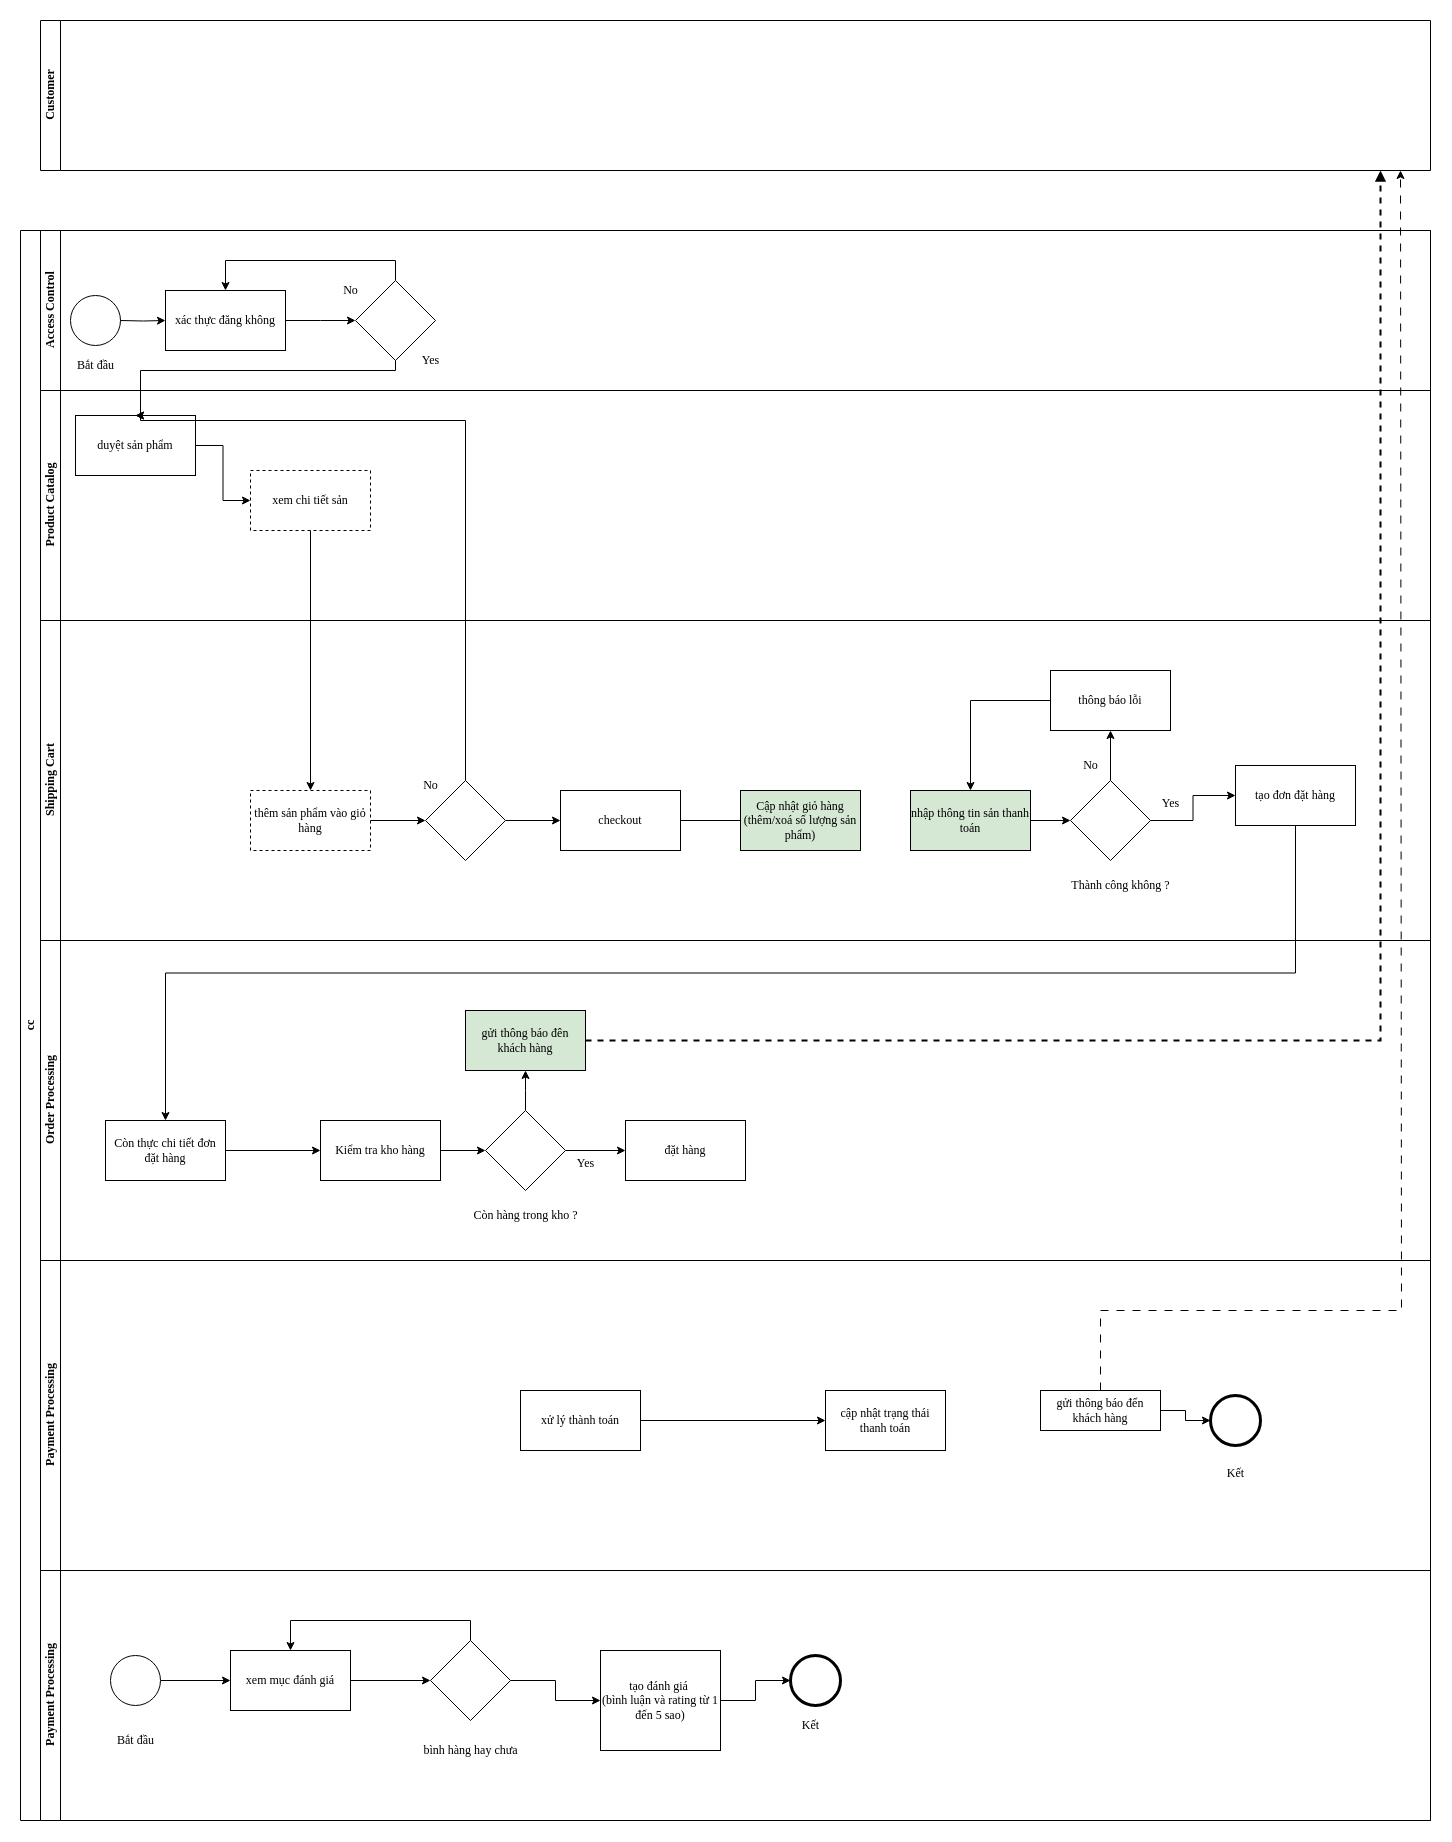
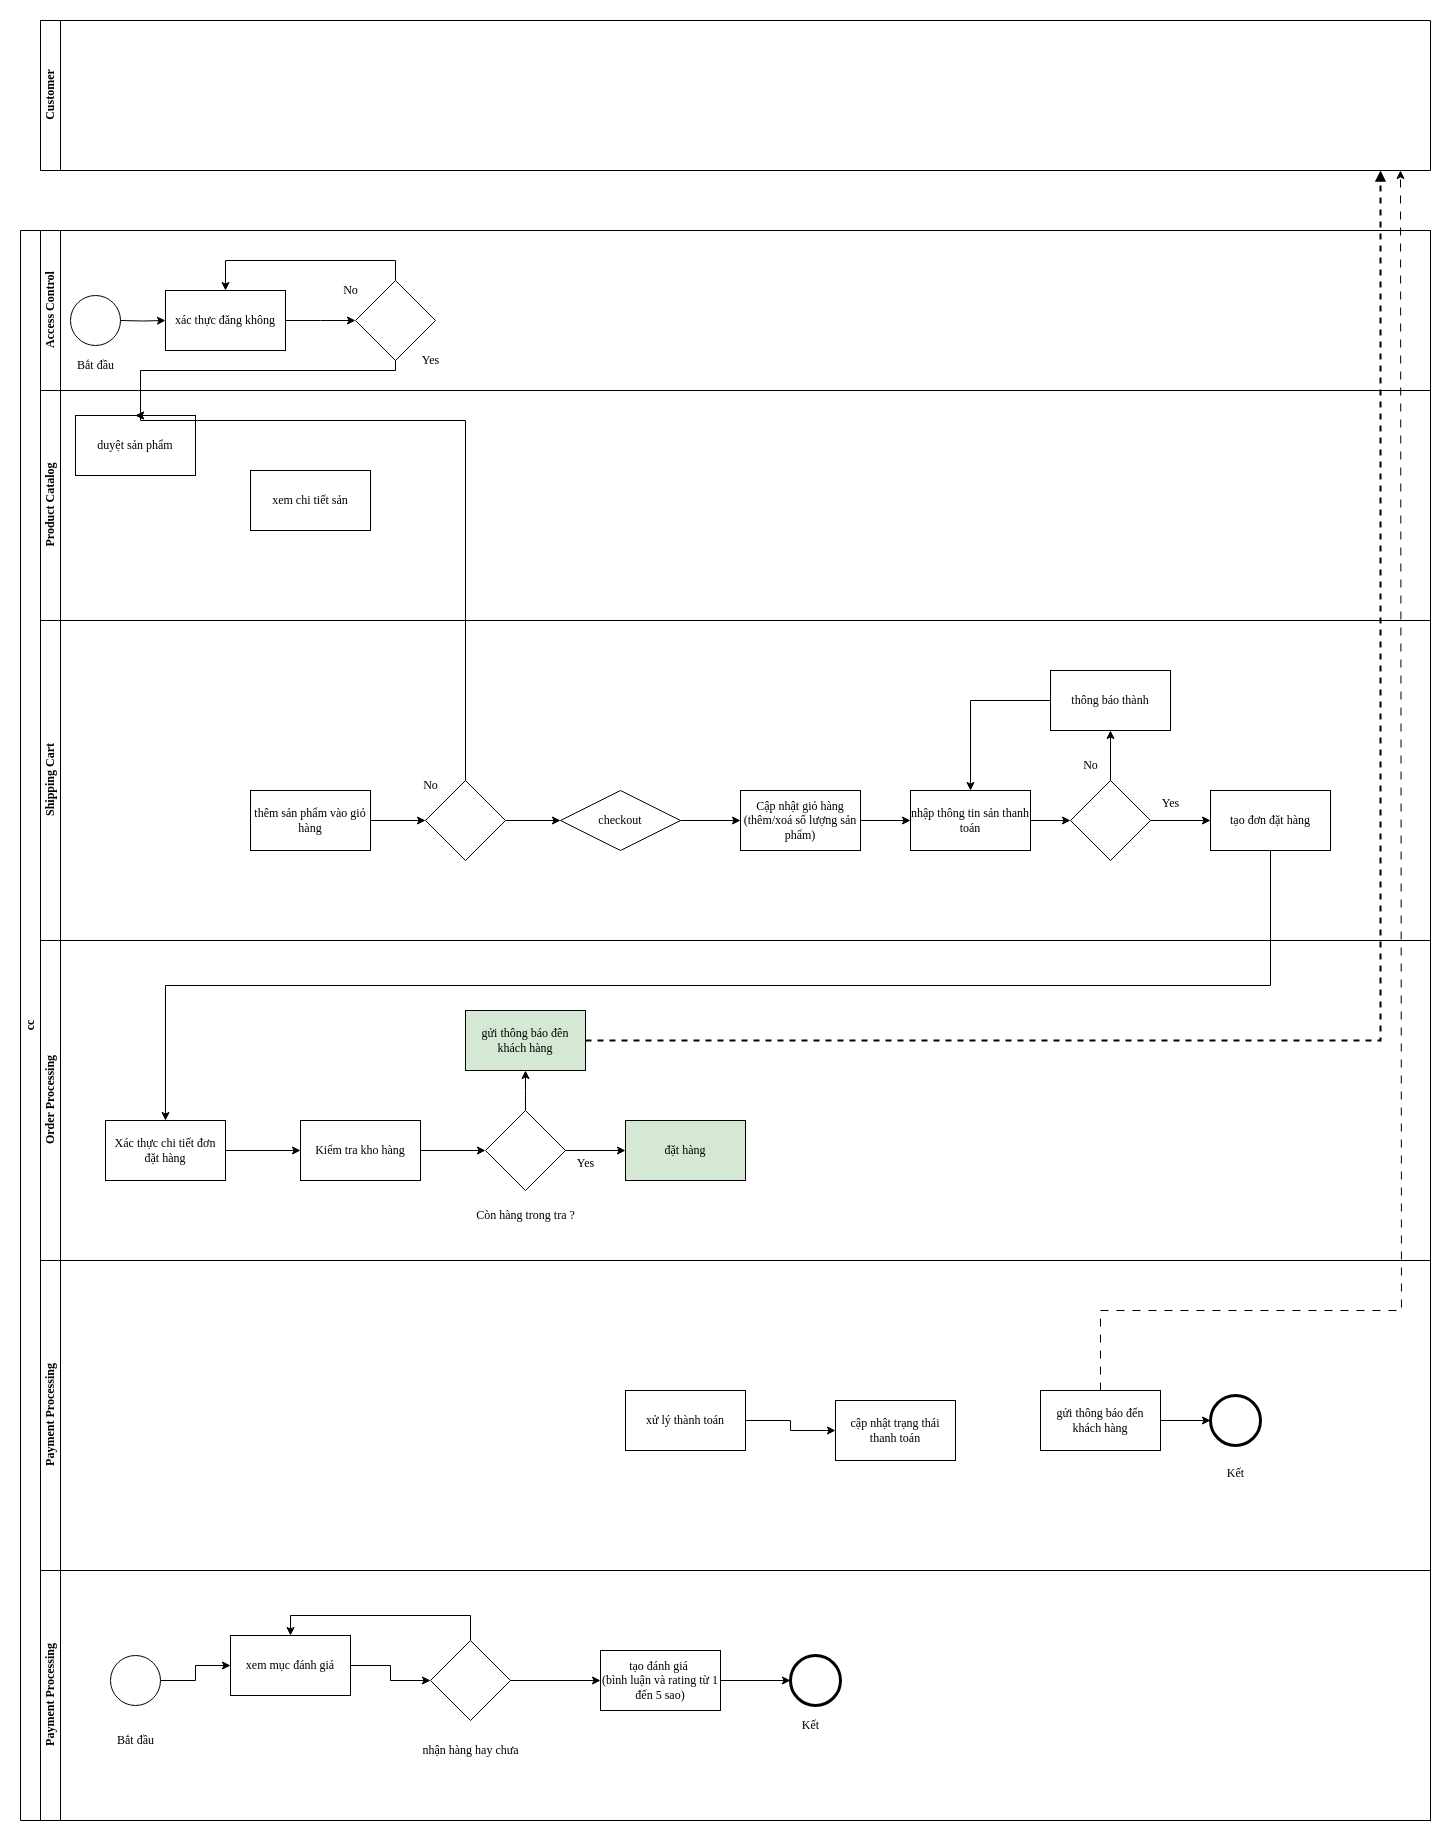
(223, 470) -> none
(311, 501) -> (311, 501)
(311, 657) -> none
(1111, 701) -> (1111, 701)
(1296, 796) -> (1271, 821)
(311, 821) -> (311, 821)
(621, 821) -> (621, 821)
(735, 821) -> (732, 821)
(801, 821) -> (801, 821)
none -> (882, 821)
(971, 821) -> (971, 821)
(1121, 886) -> none
(166, 1151) -> (166, 1151)
(381, 1151) -> (361, 1151)
(686, 1151) -> (686, 1151)
(526, 1216) -> (526, 1216)
(1101, 1411) -> (1101, 1421)
(581, 1421) -> (686, 1421)
(886, 1421) -> (896, 1431)
(291, 1681) -> (291, 1666)
(661, 1701) -> (661, 1681)
(471, 1751) -> (471, 1751)
